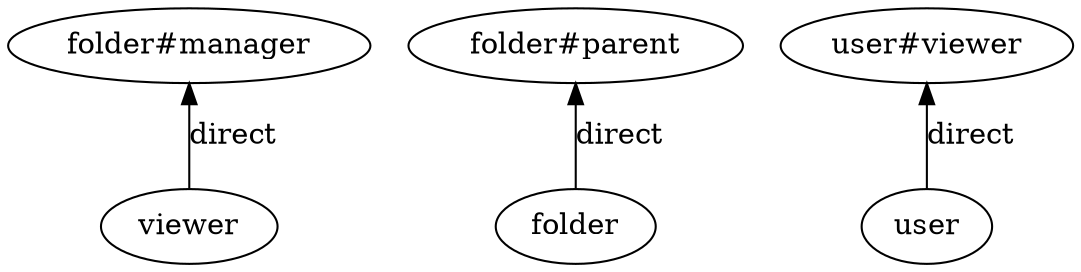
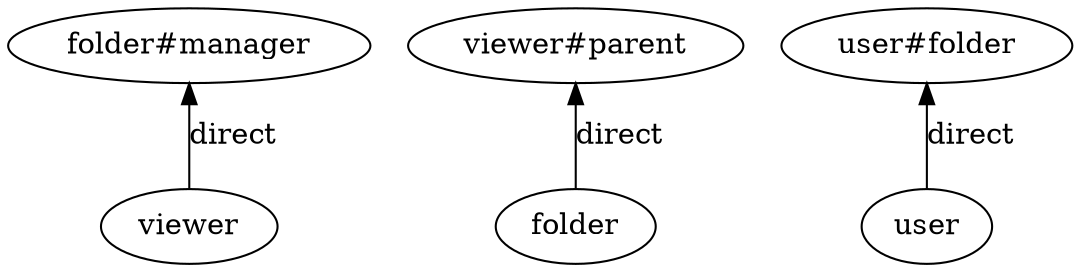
(576, 46) -> (576, 46)
(927, 46) -> (927, 46)
